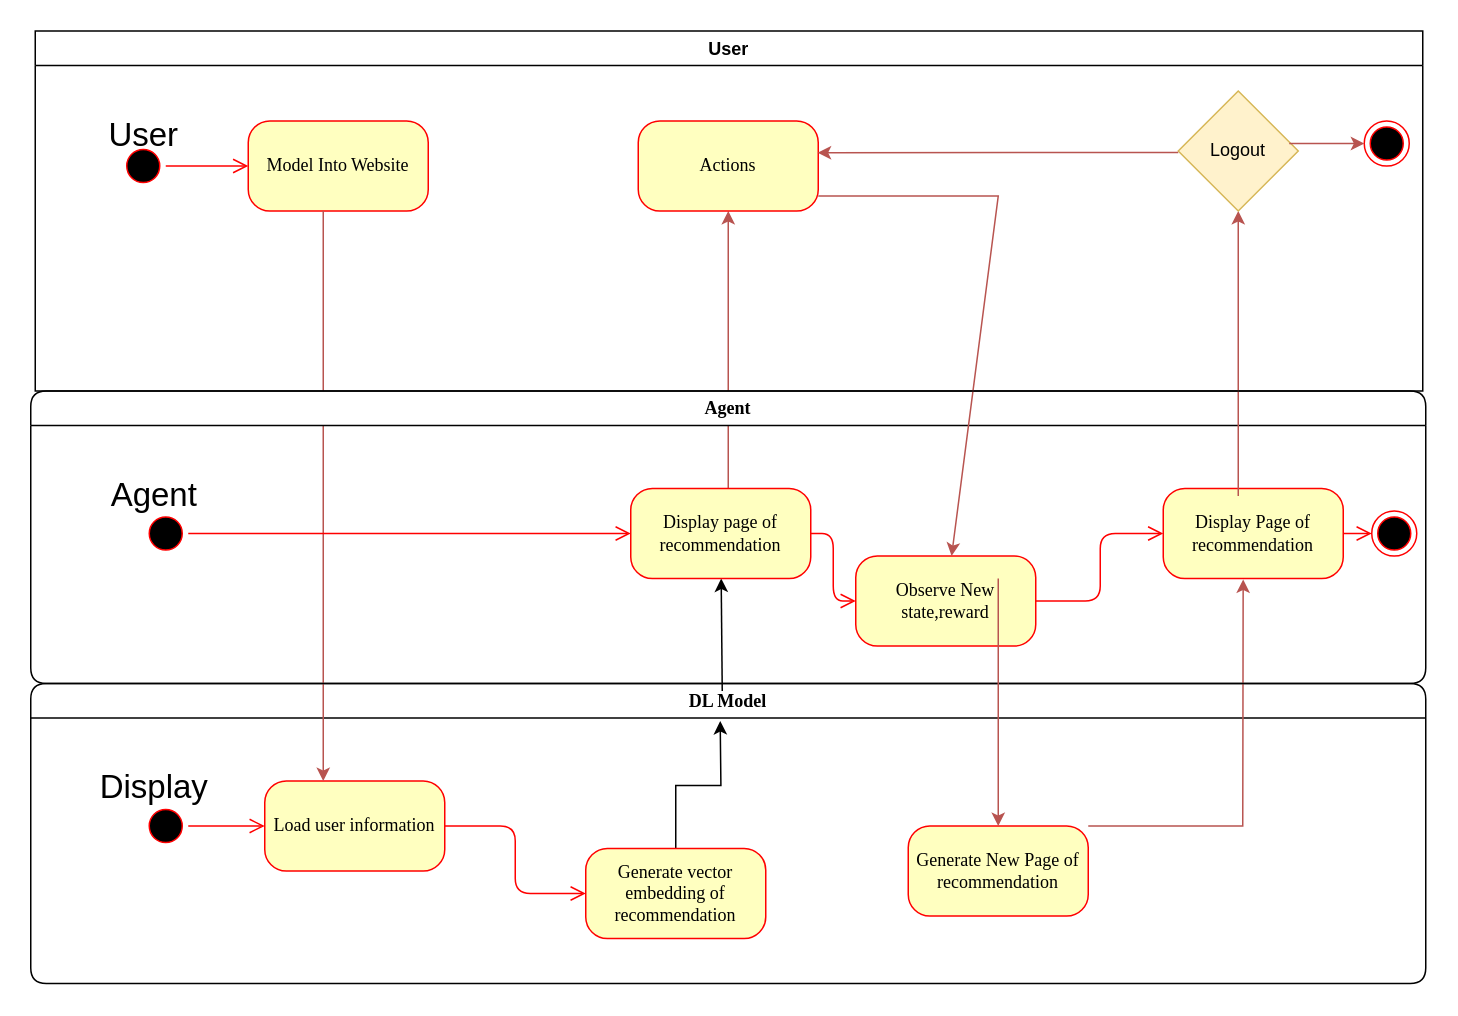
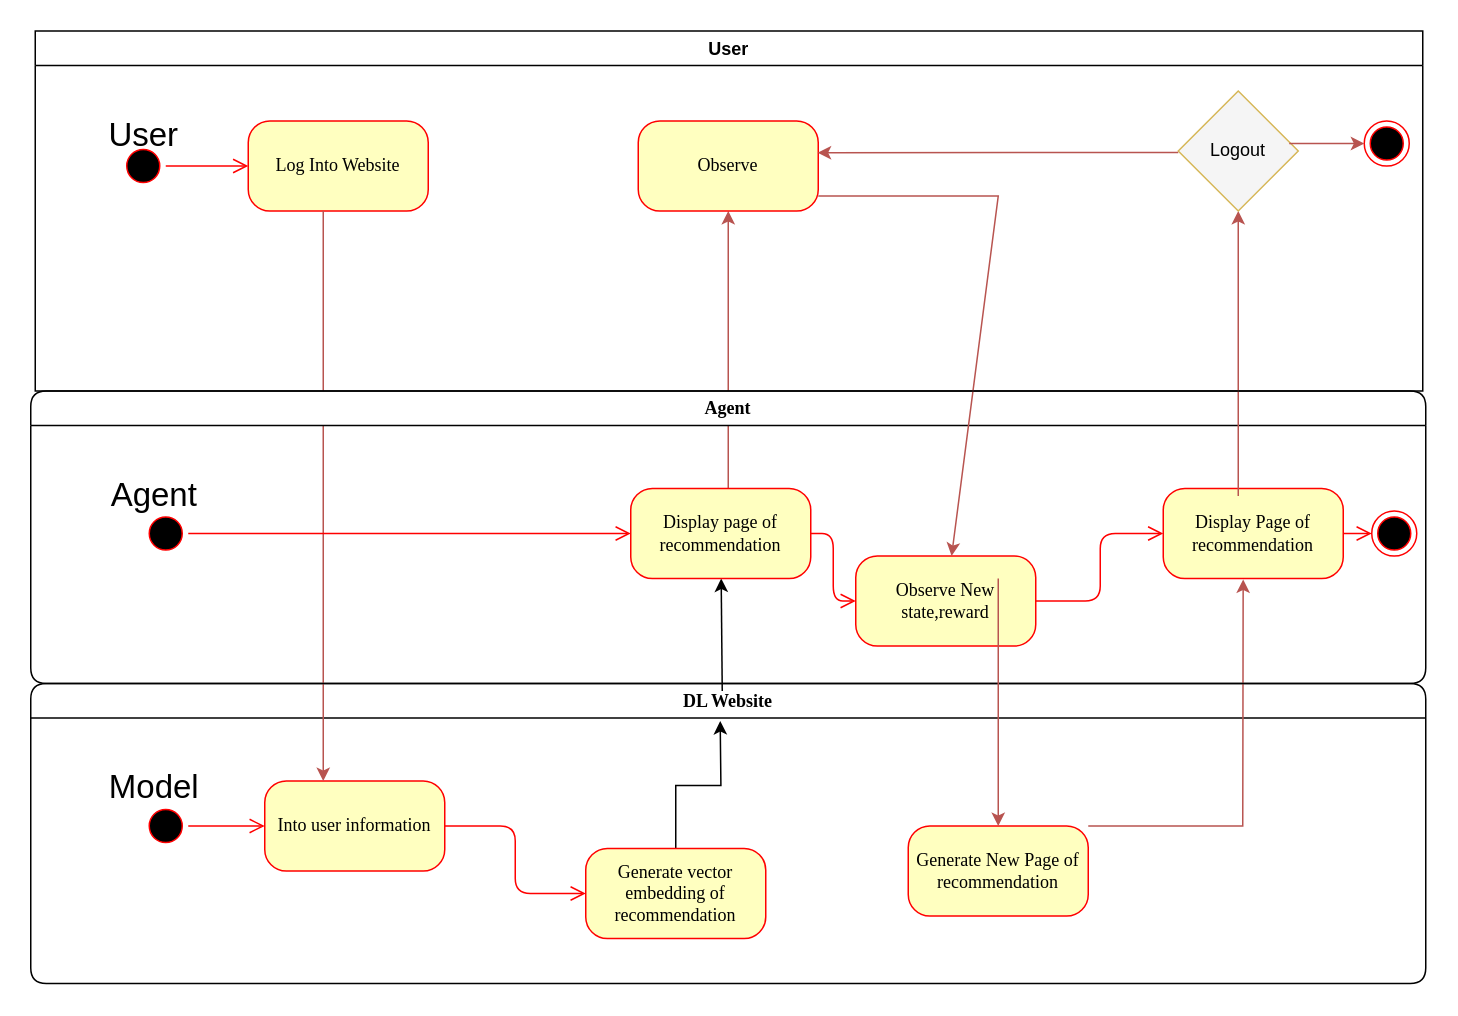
(1238, 151) -> (1238, 151)
(338, 166) -> (338, 166)
(728, 166) -> (728, 166)
(728, 701) -> (728, 701)
(155, 788) -> (155, 788)
(355, 826) -> (355, 826)
